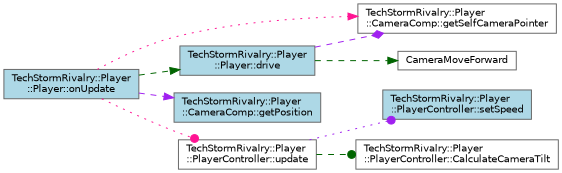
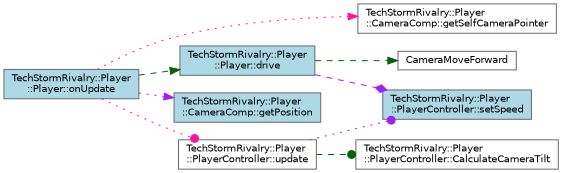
(343, 41) -> (345, 81)
(151, 95) -> (151, 95)
